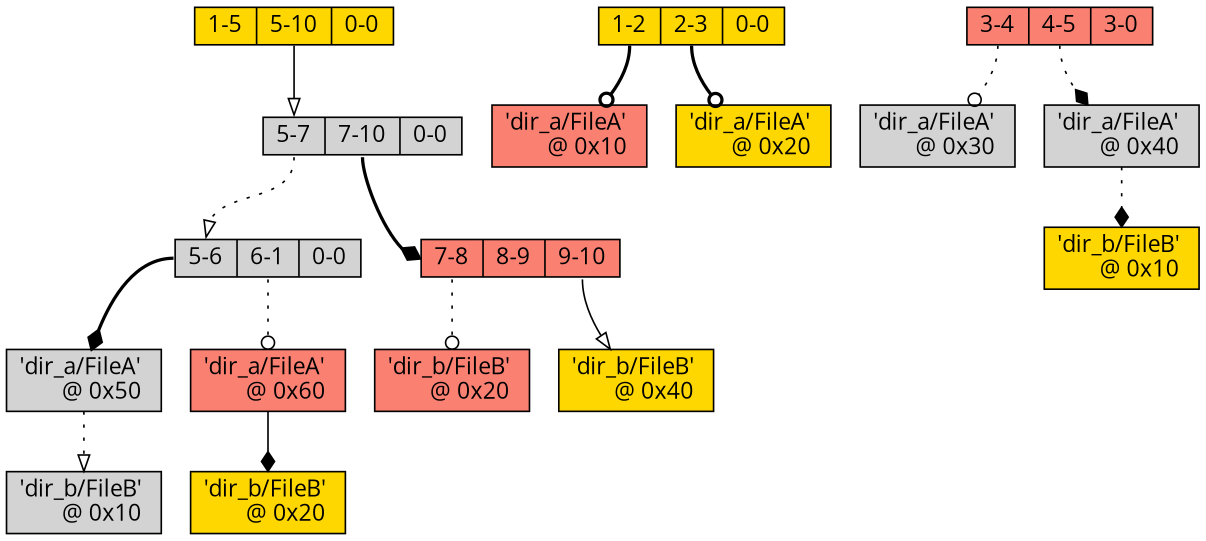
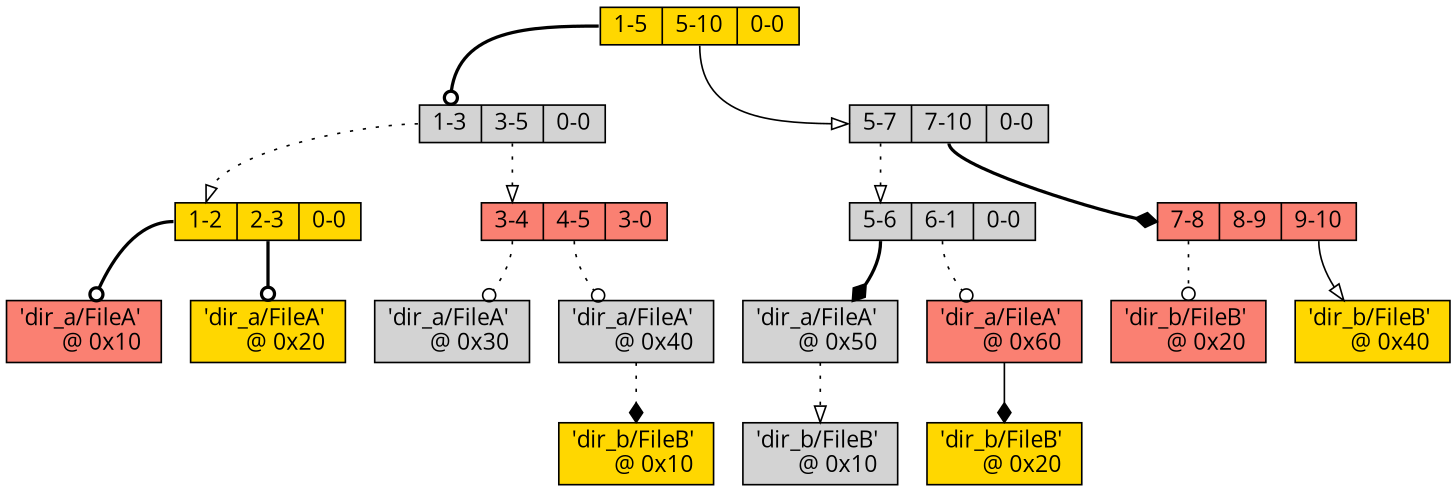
(1064, 69) -> (580, 267)
none -> (512, 124)
